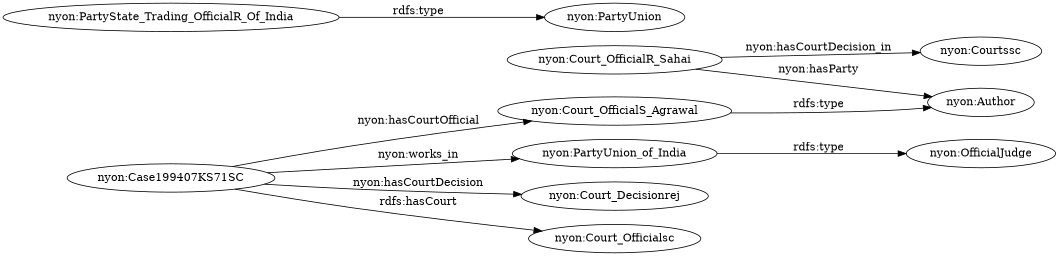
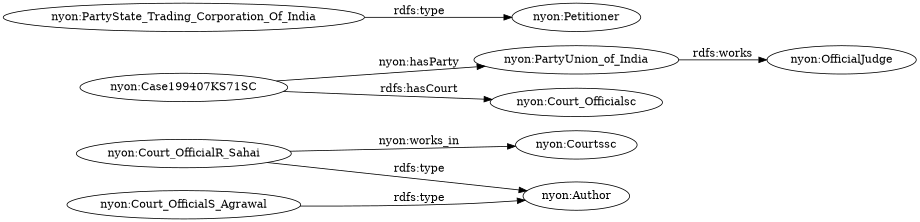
(171, 17) -> (184, 17)
(615, 17) -> (576, 17)
(819, 48) -> (419, 141)
(819, 70) -> (419, 169)
(378, 142) -> none
(819, 148) -> (723, 54)
(418, 155) -> (419, 63)
(615, 196) -> none
